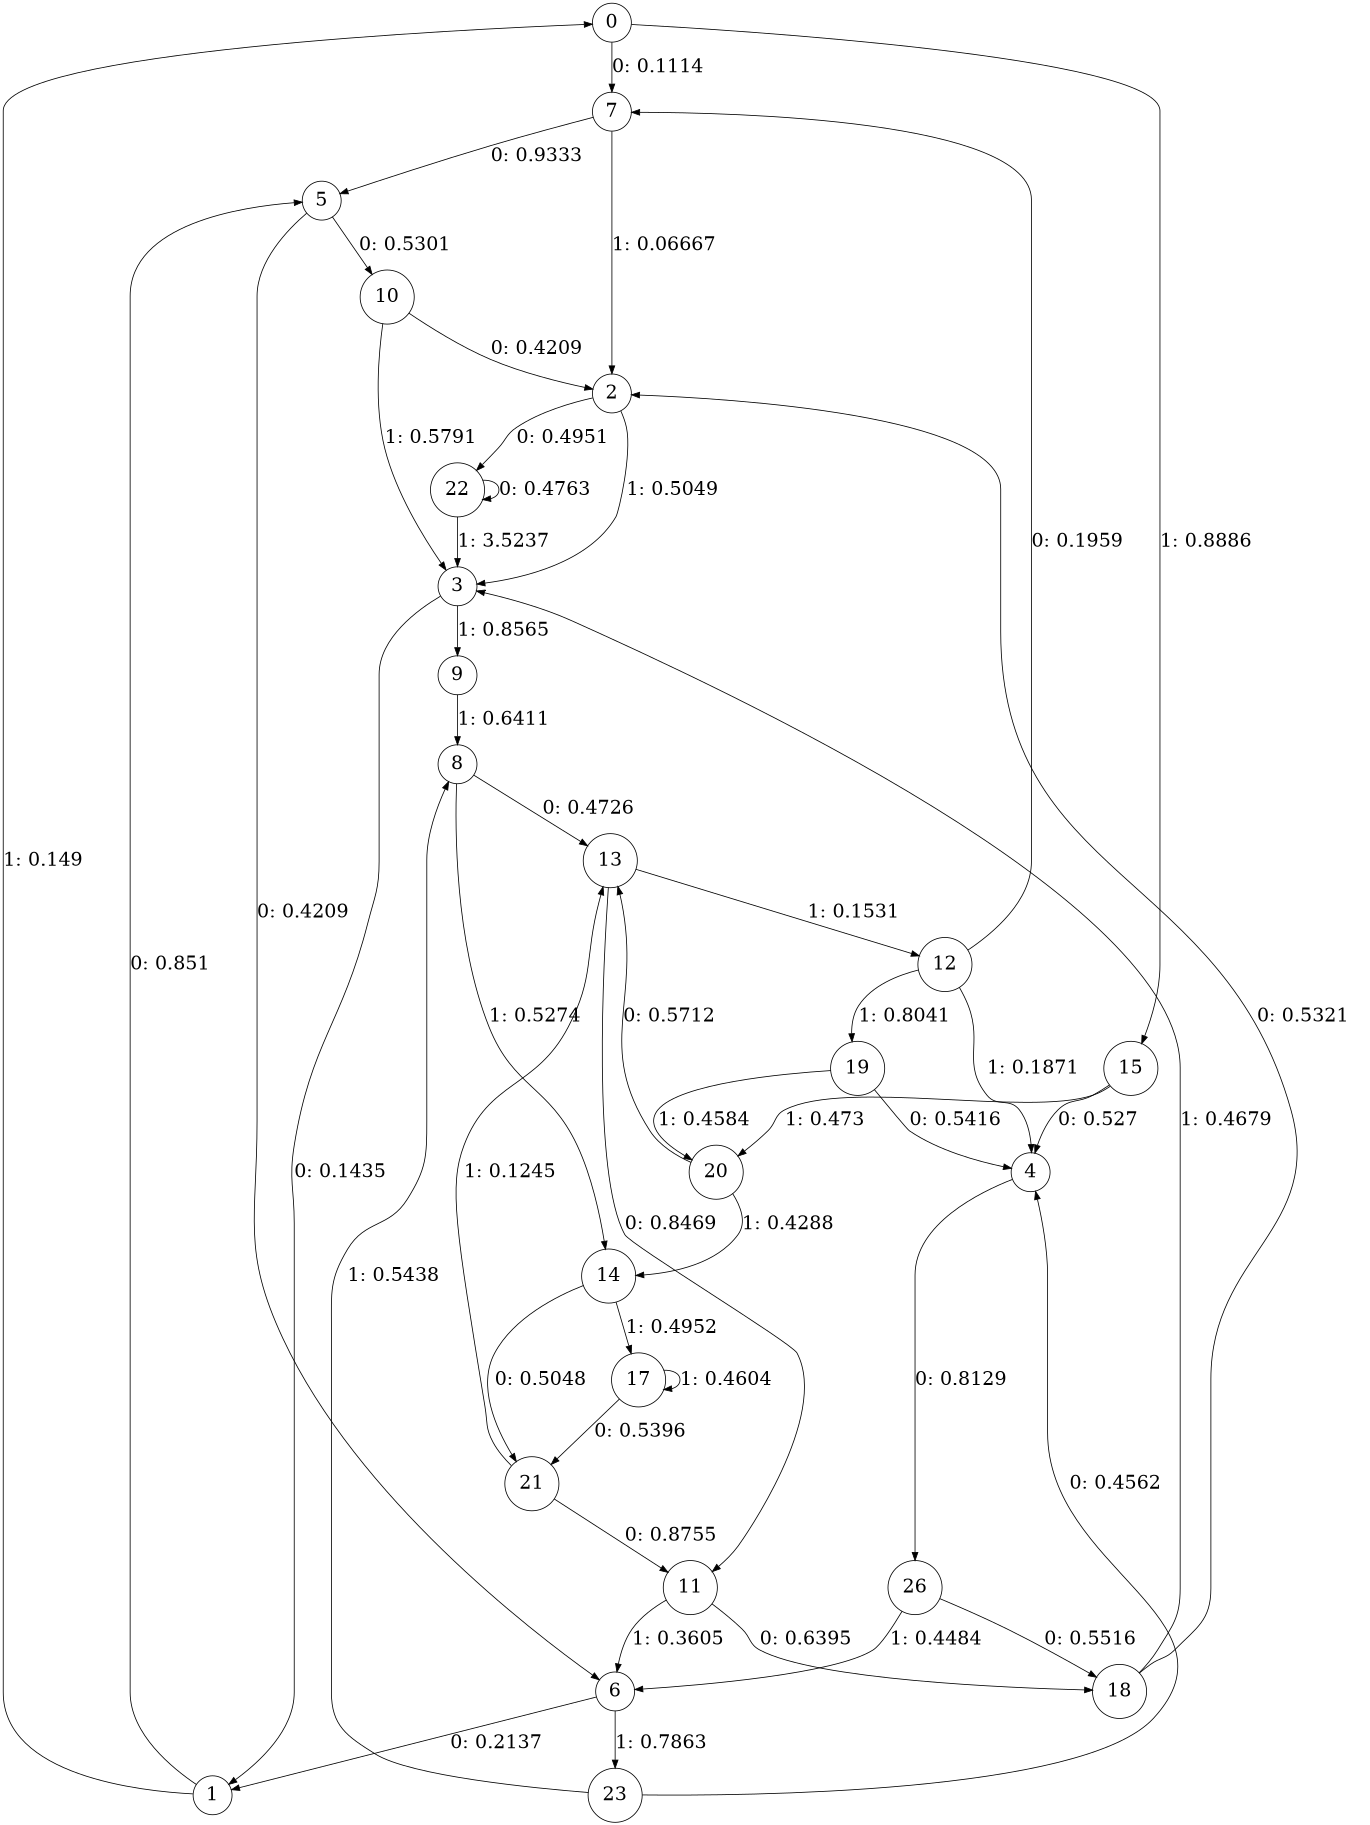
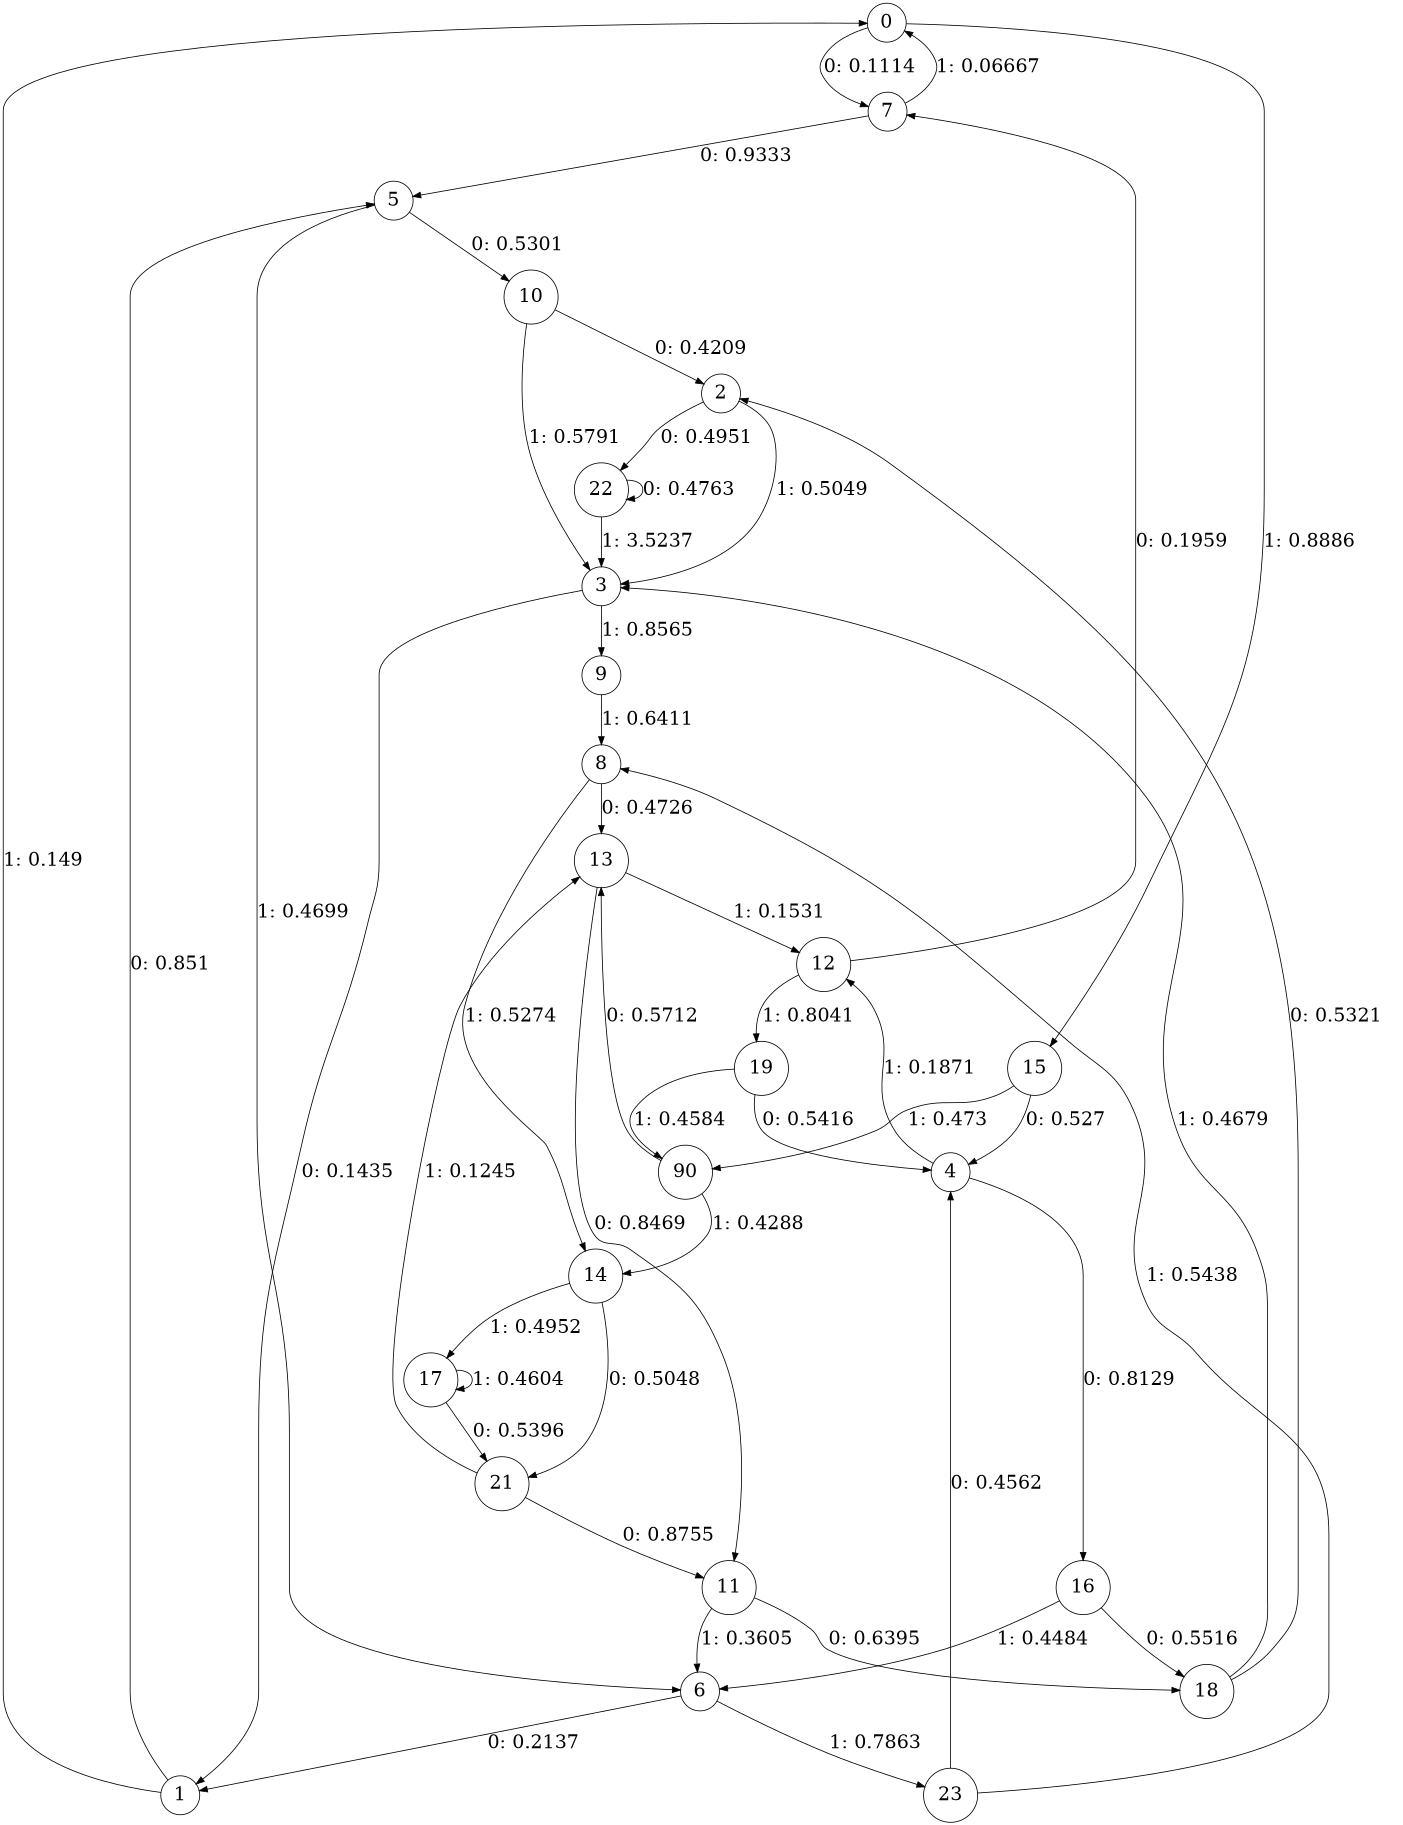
(612, 249) -> (936, 71)
(312, 913) -> (312, 913)
(977, 1078) -> (882, 1079)
(716, 1172) -> (685, 1172)
(915, 1588) -> (1083, 1588)
